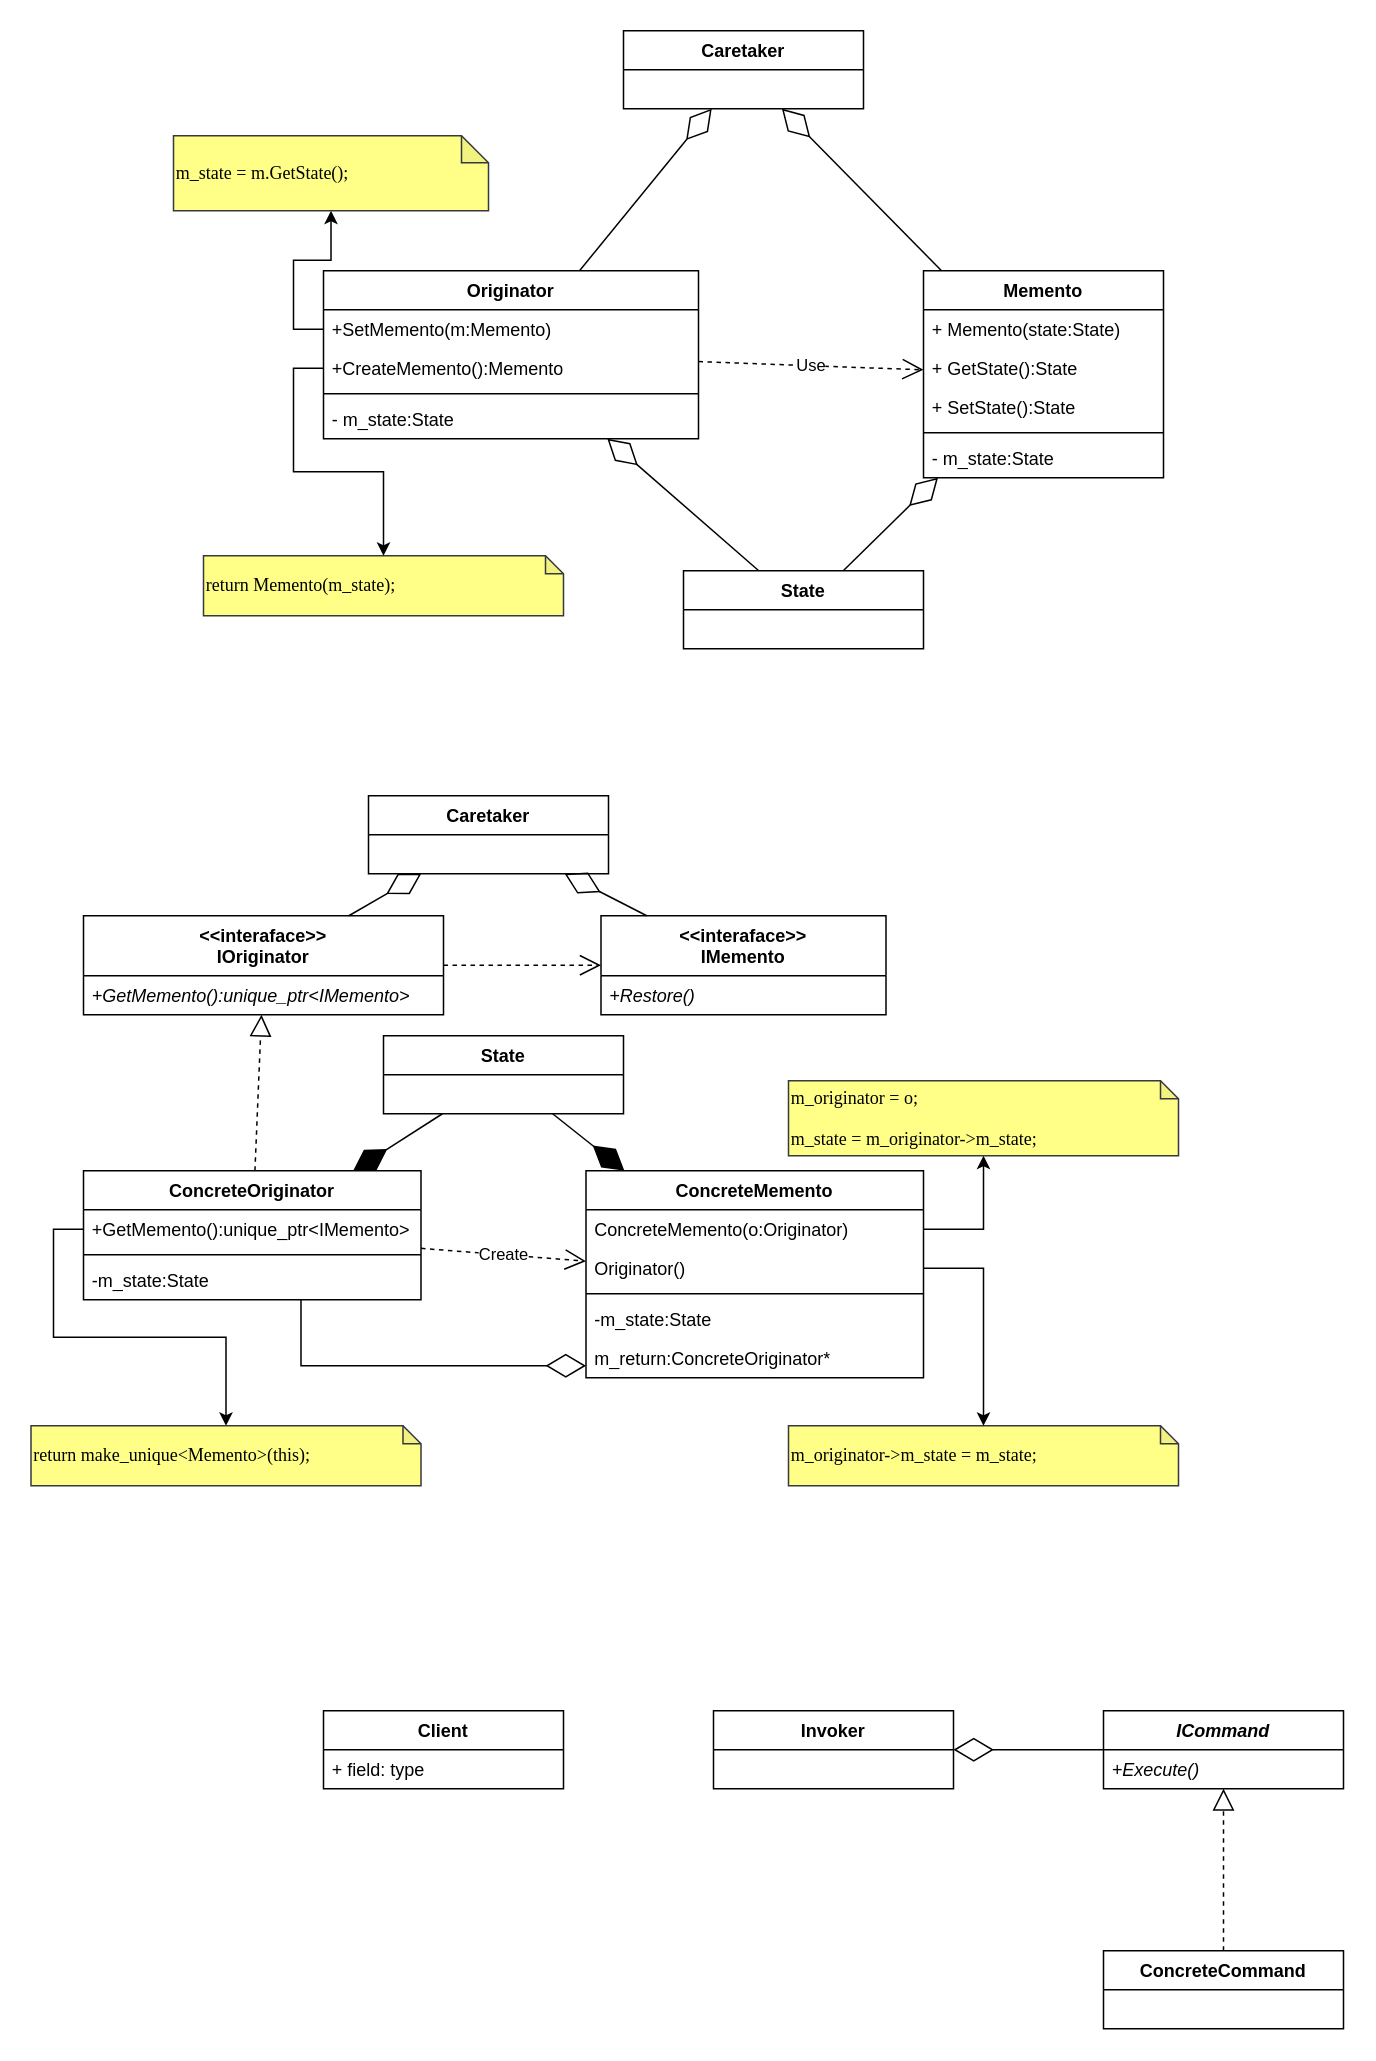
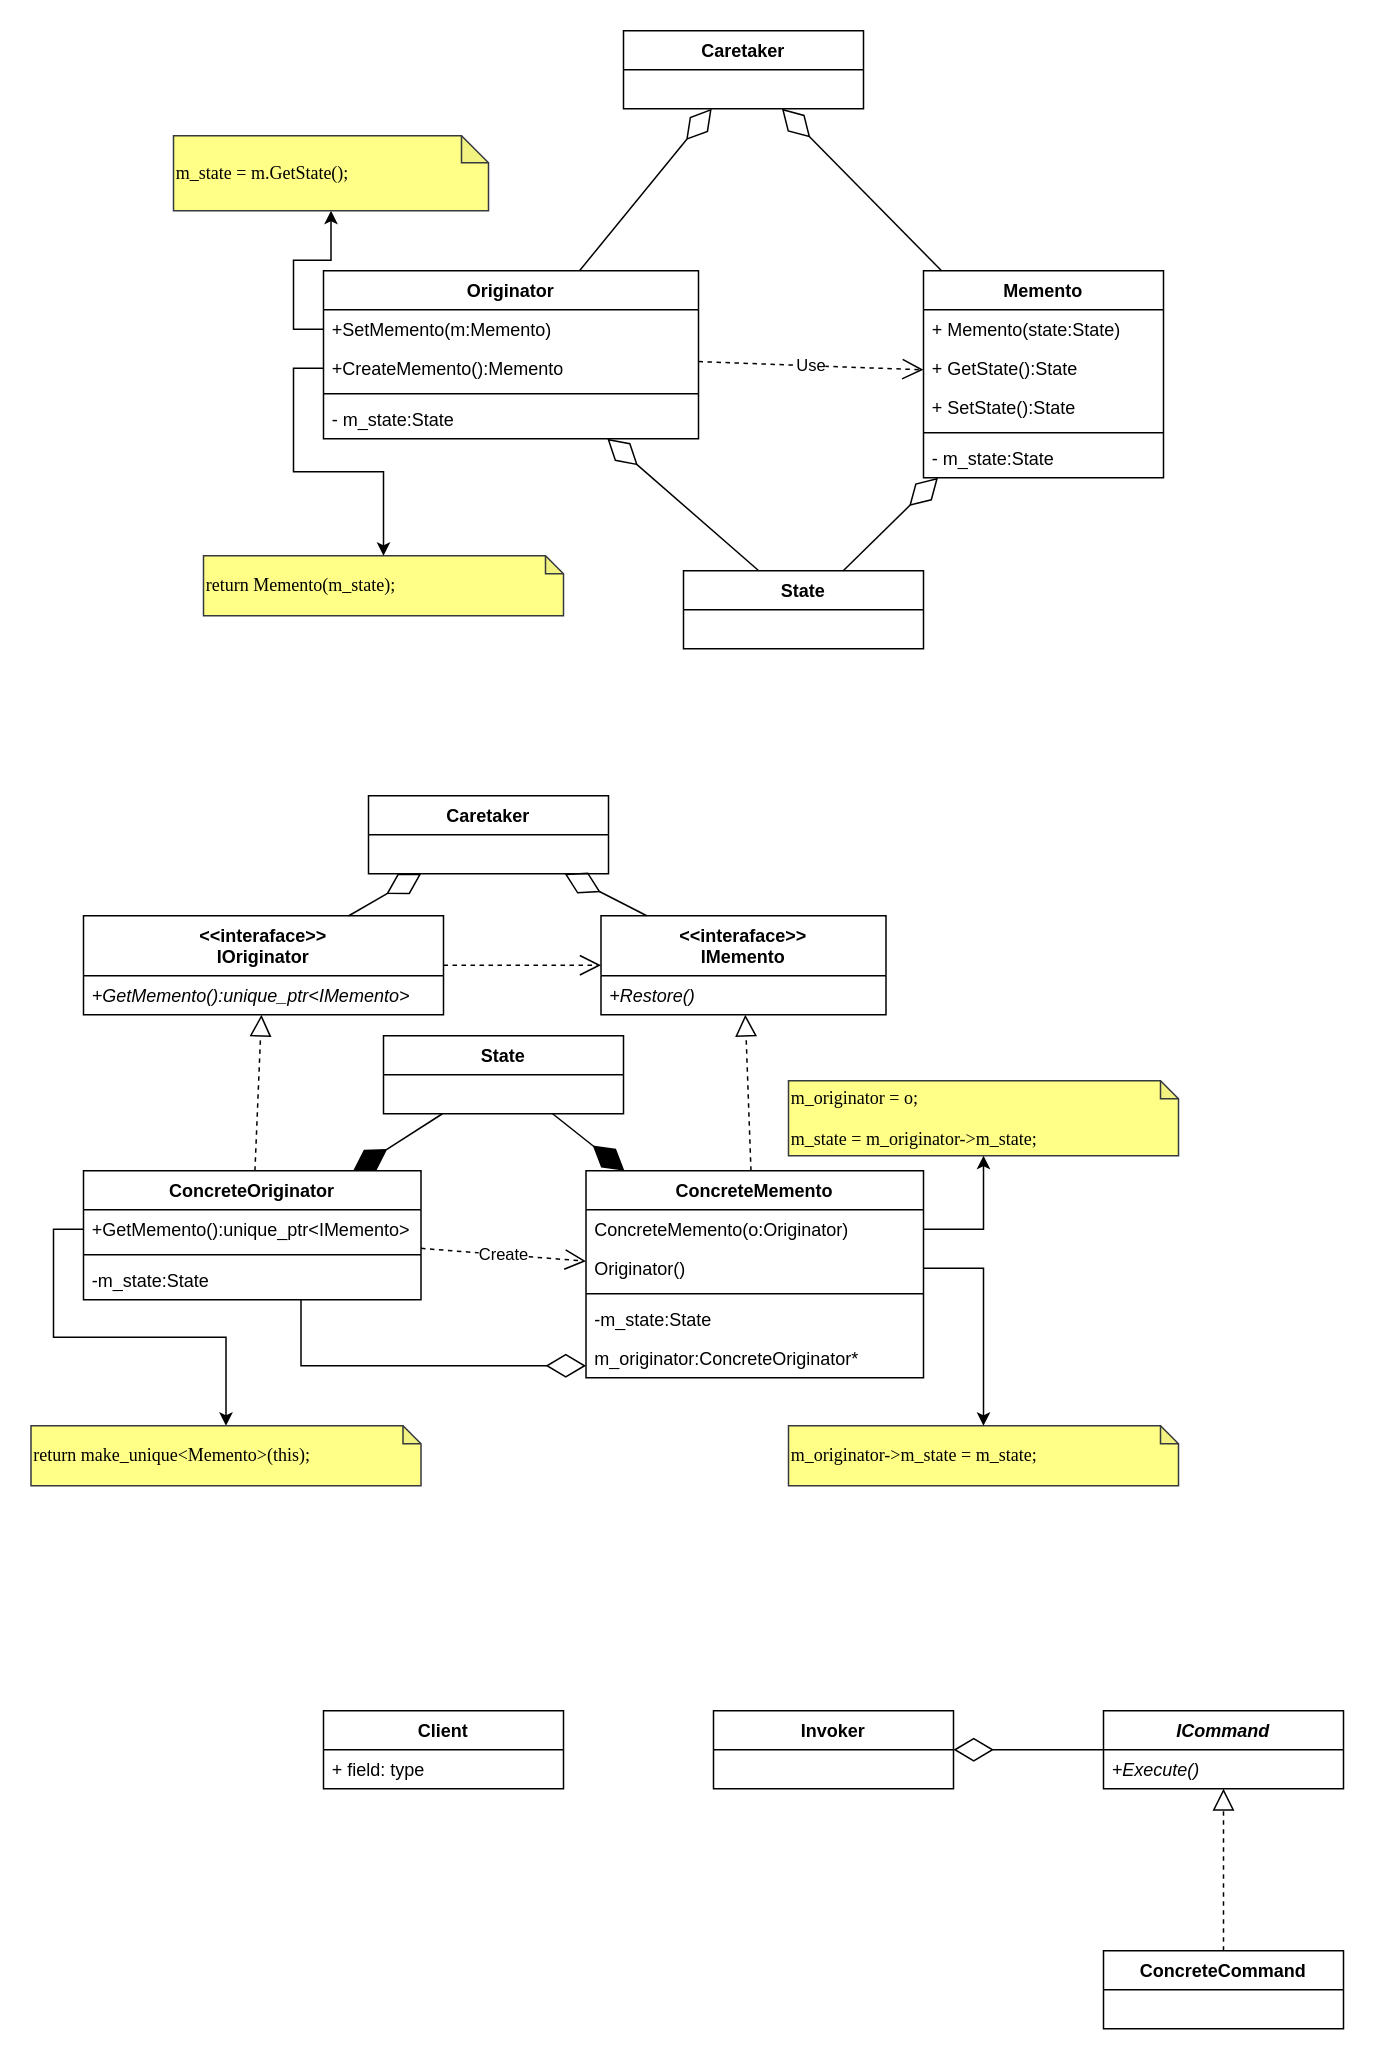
none -> (748, 1103)
(729, 1360) -> (744, 1360)
